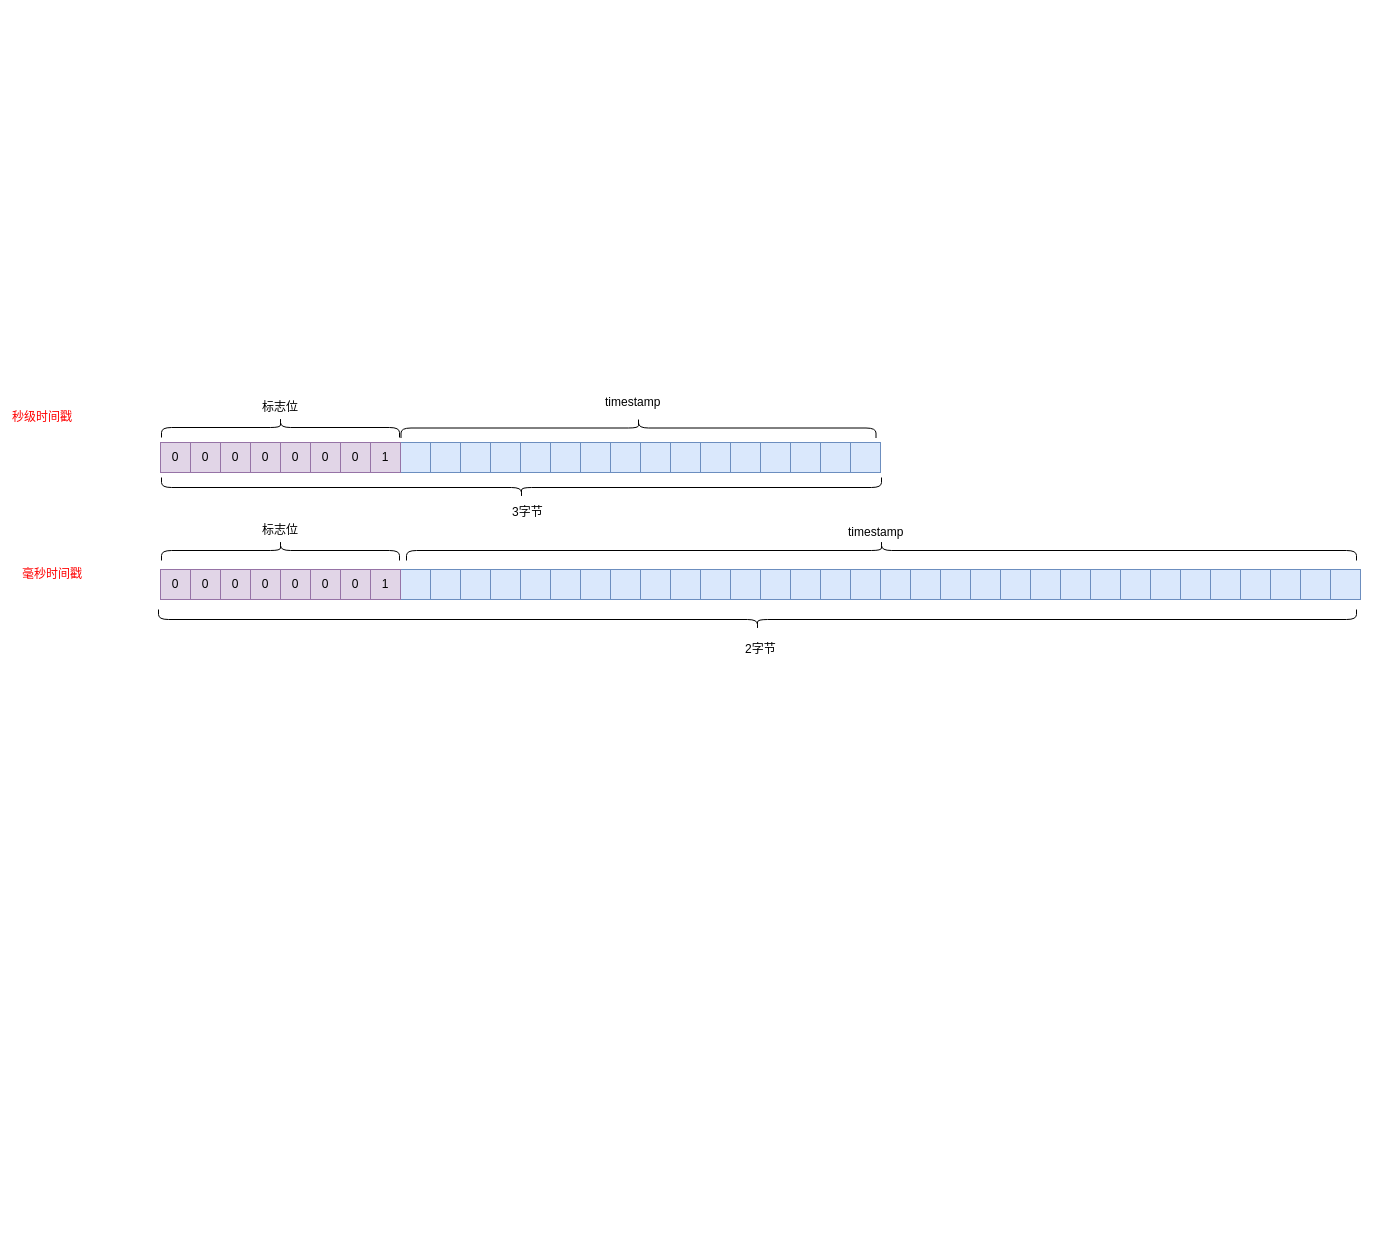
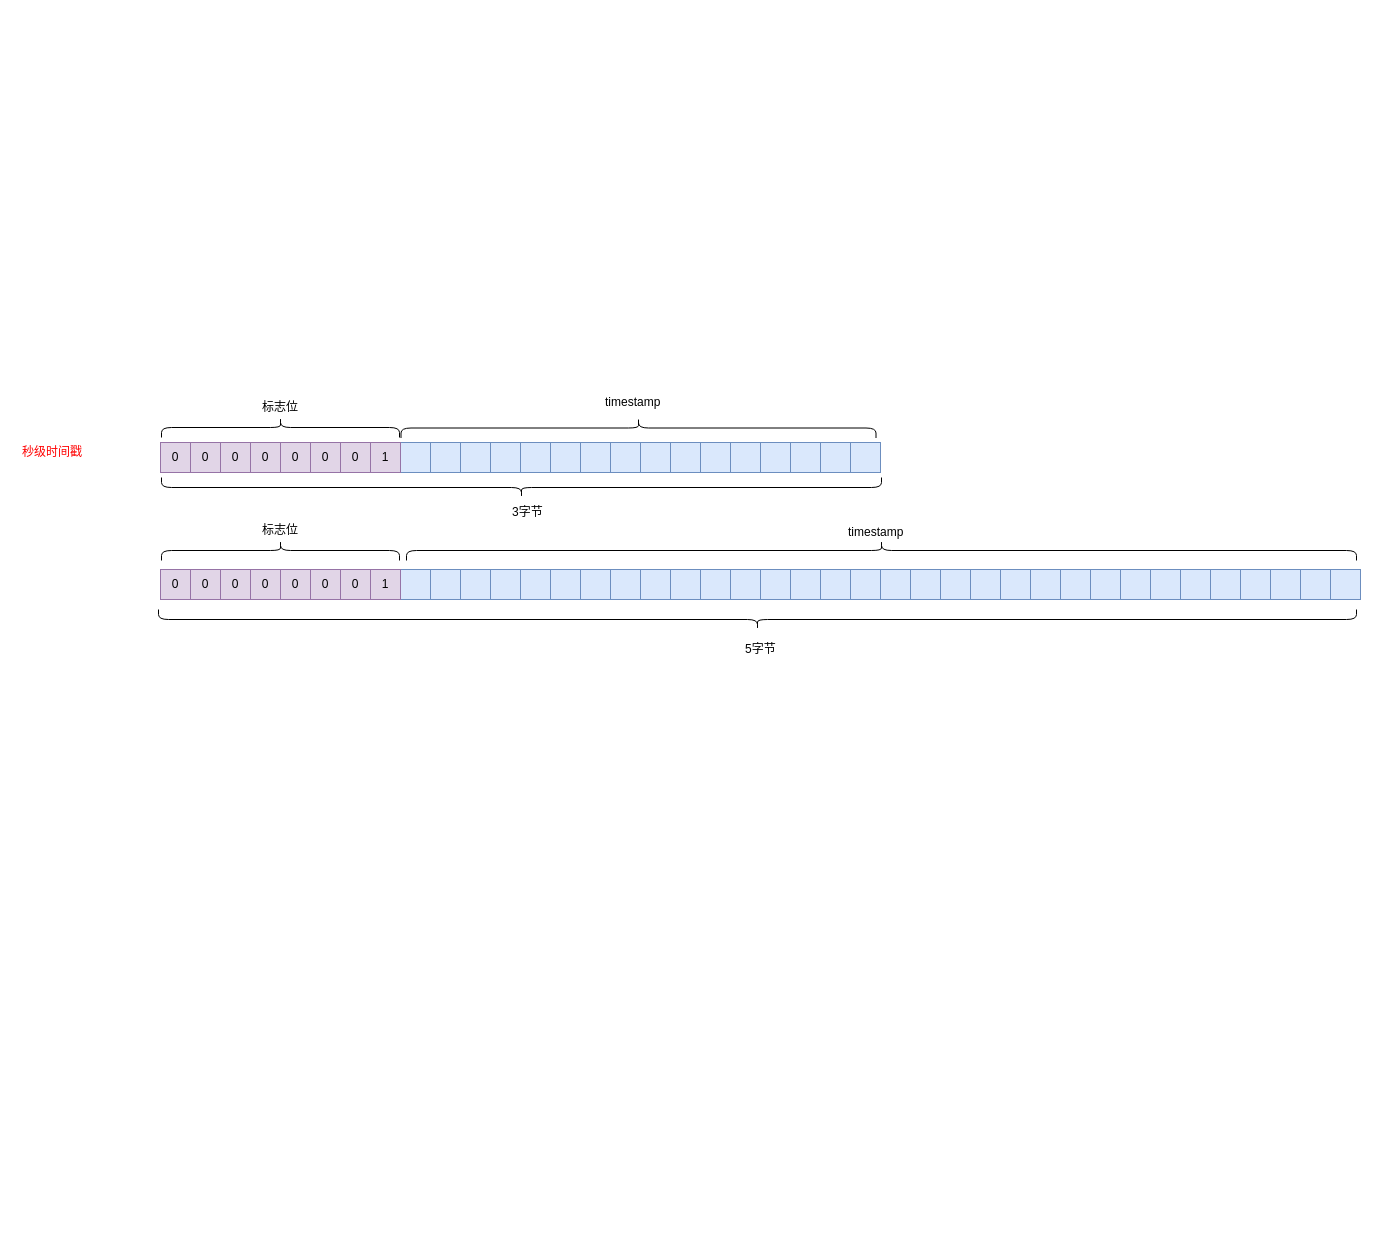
(51, 418) -> (61, 453)
(61, 575) -> none
(761, 650) -> (761, 650)
